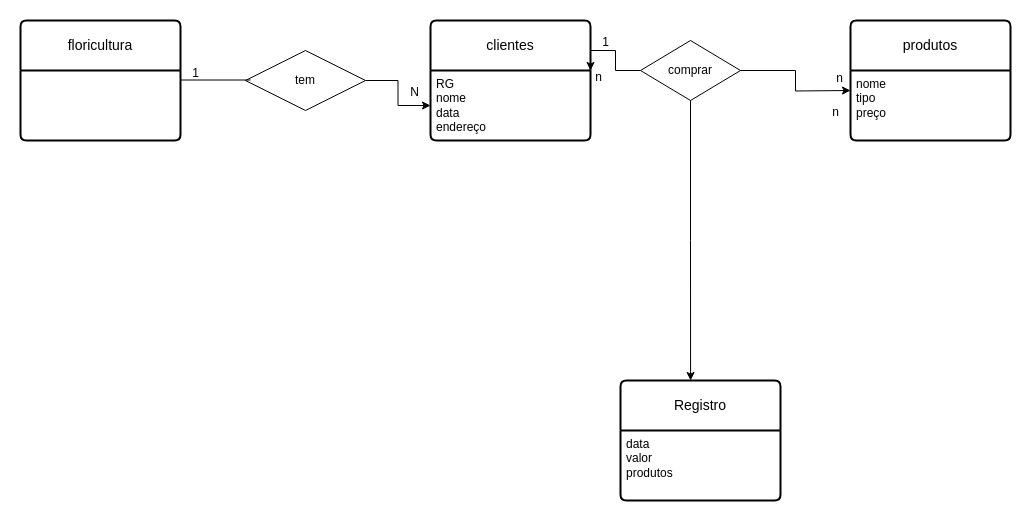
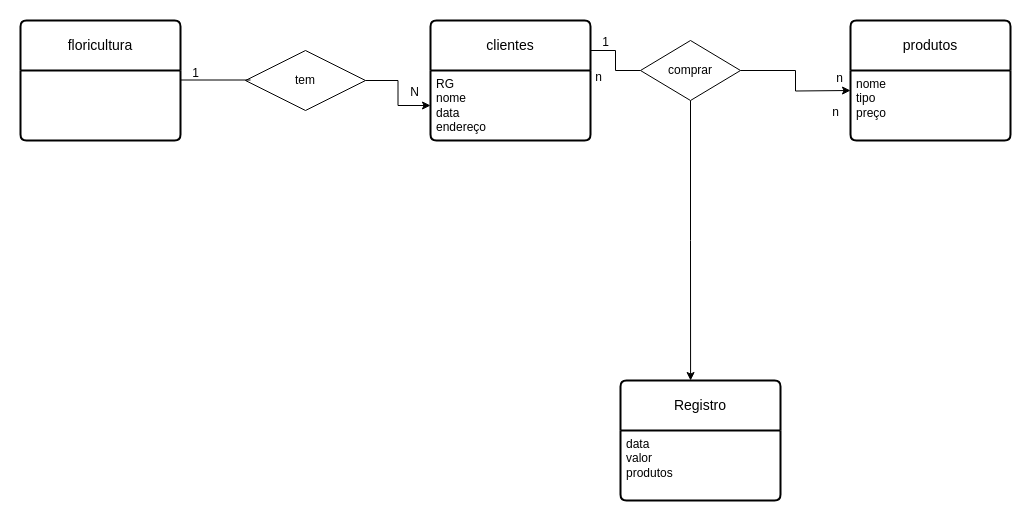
(591, 62) -> (591, 64)
